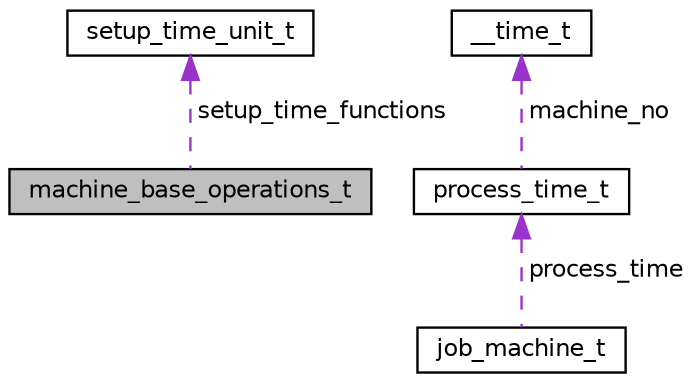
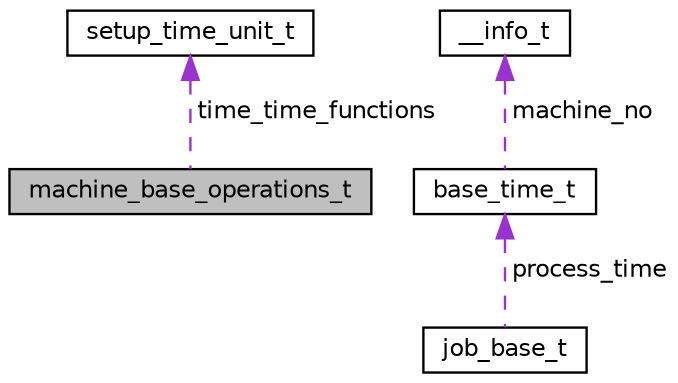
(522, 33) -> (505, 33)
(319, 112) -> (313, 112)
(522, 192) -> (505, 192)
(522, 350) -> (505, 350)
